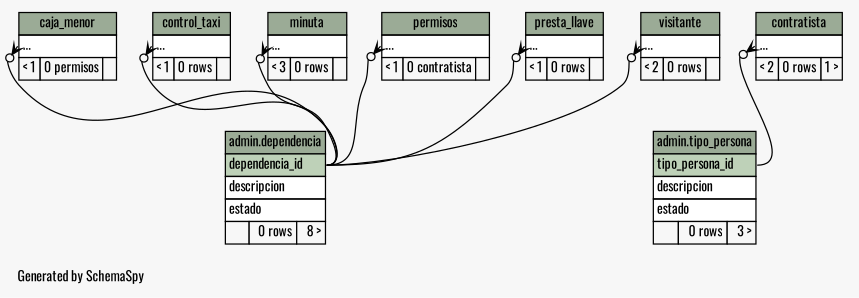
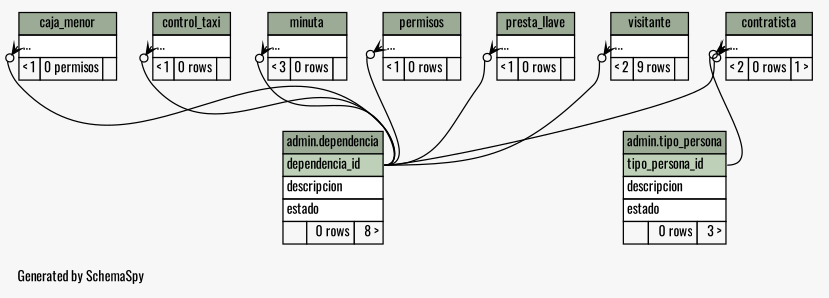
(439, 68) -> (426, 68)
(685, 68) -> (654, 68)
none -> (561, 131)
